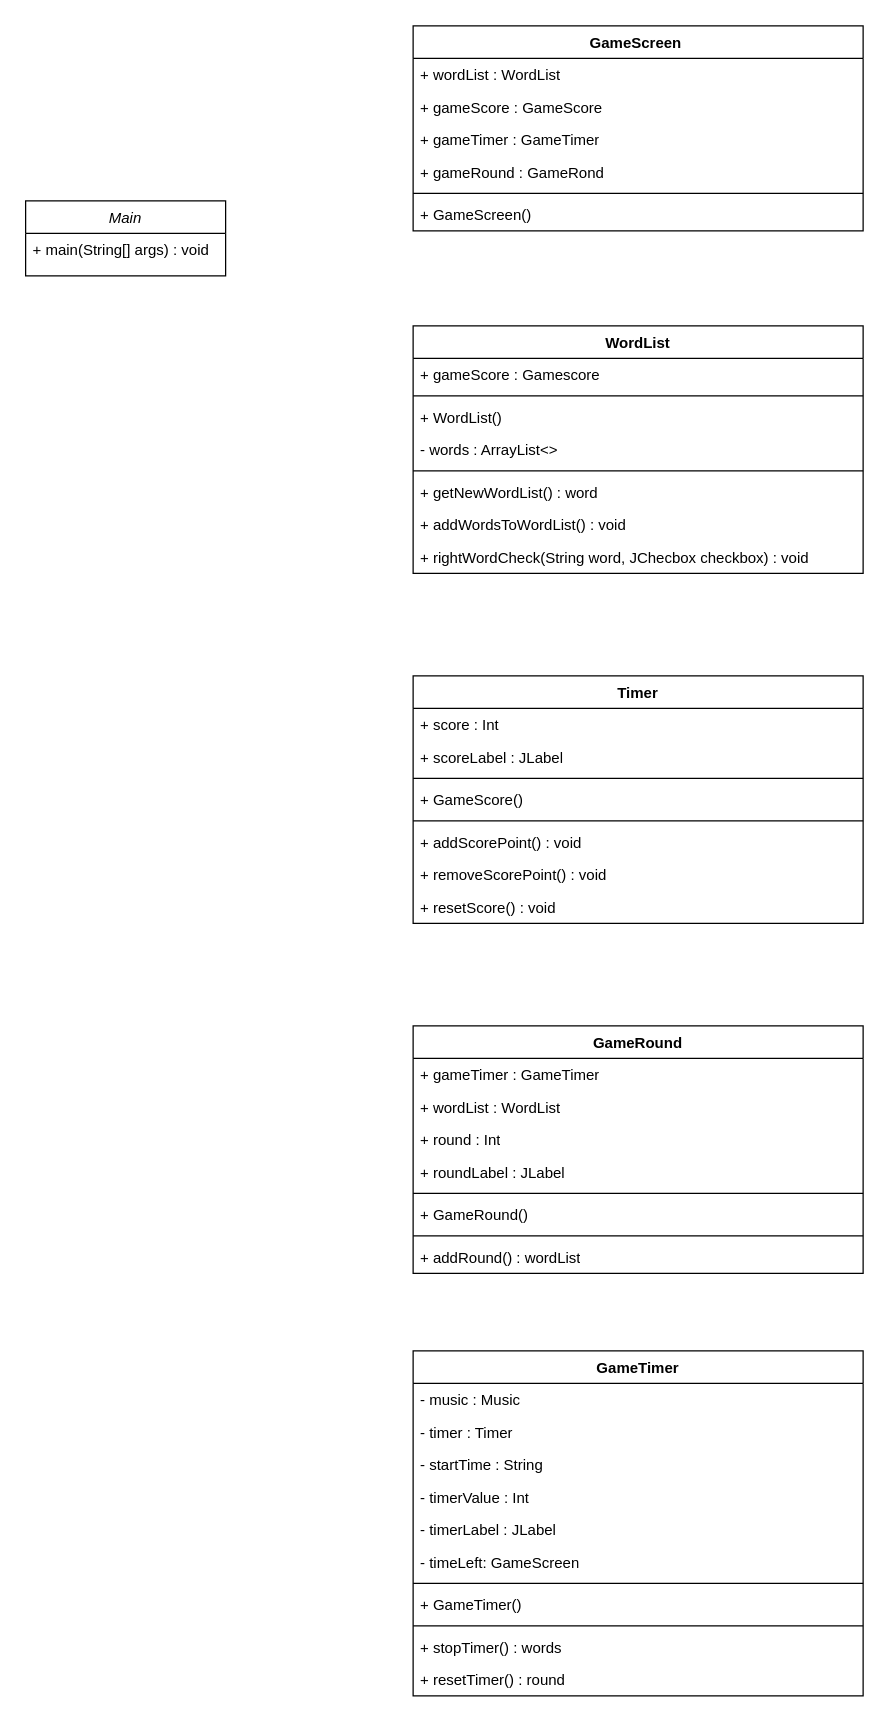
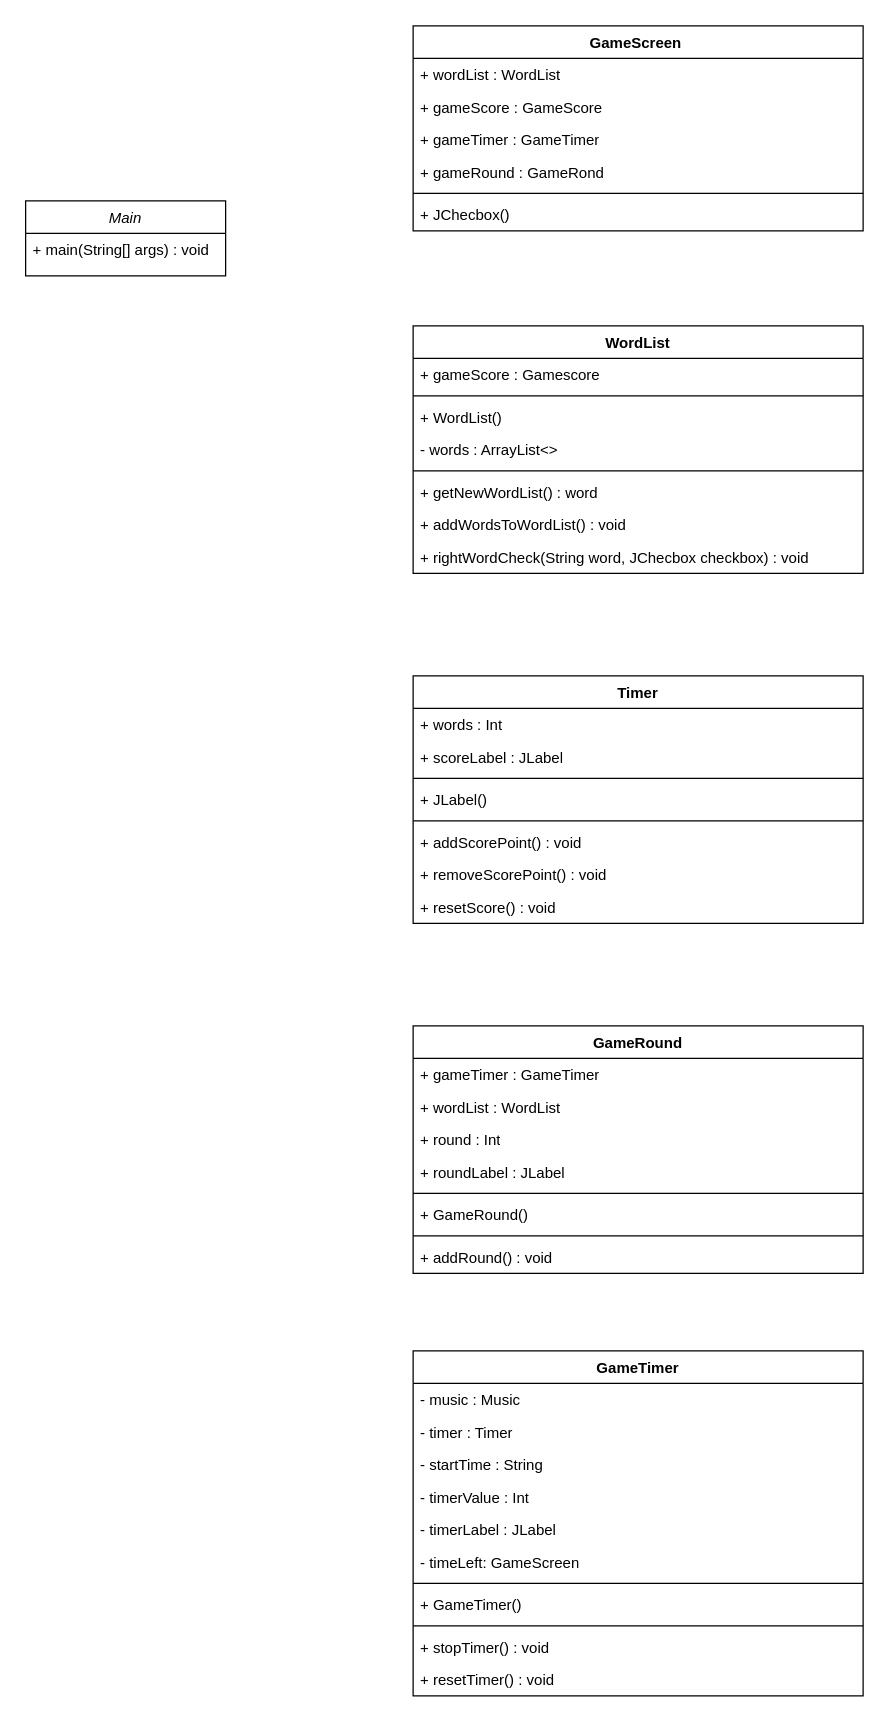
(477, 216) -> (469, 216)
(467, 726) -> (467, 726)
(473, 801) -> (459, 801)
(507, 1258) -> (491, 1258)
(499, 1648) -> (493, 1648)
(503, 1681) -> (497, 1681)
